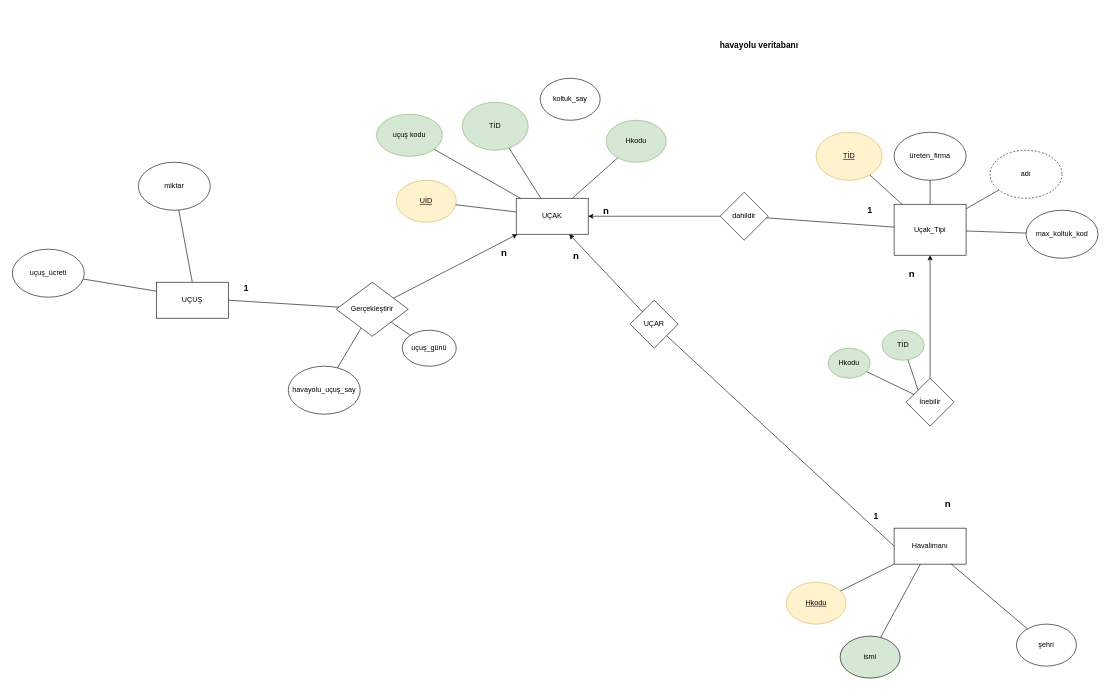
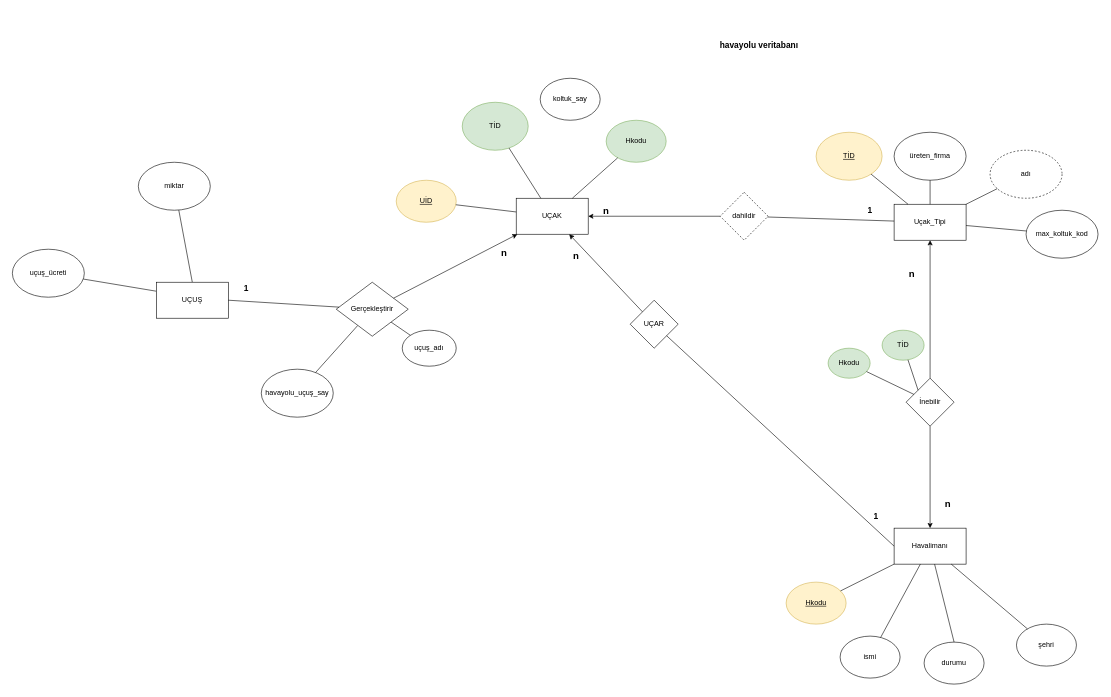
(410, 135) -> none
(477, 174) -> none
(744, 216) -> (744, 216)
(930, 230) -> (930, 222)
(429, 348) -> (429, 348)
(324, 390) -> (297, 393)
none -> (930, 522)
none -> (945, 603)
(870, 657) -> (870, 657)
none -> (954, 663)
